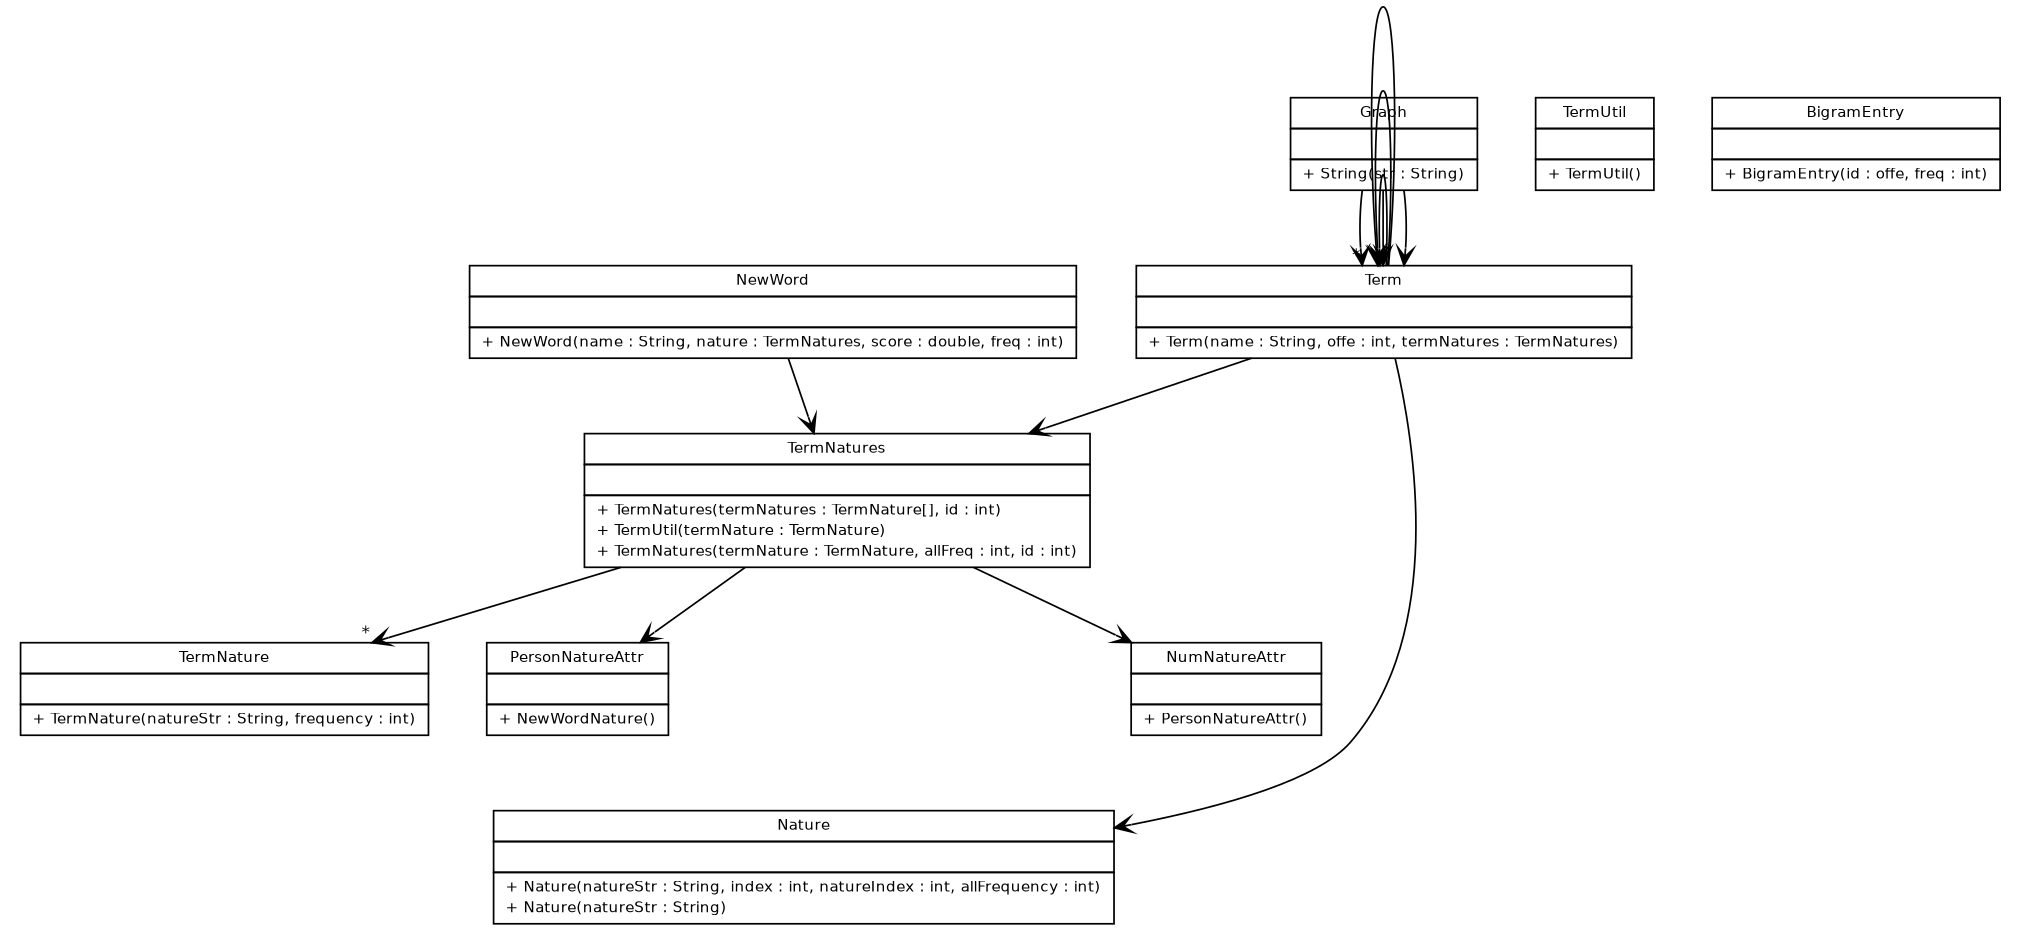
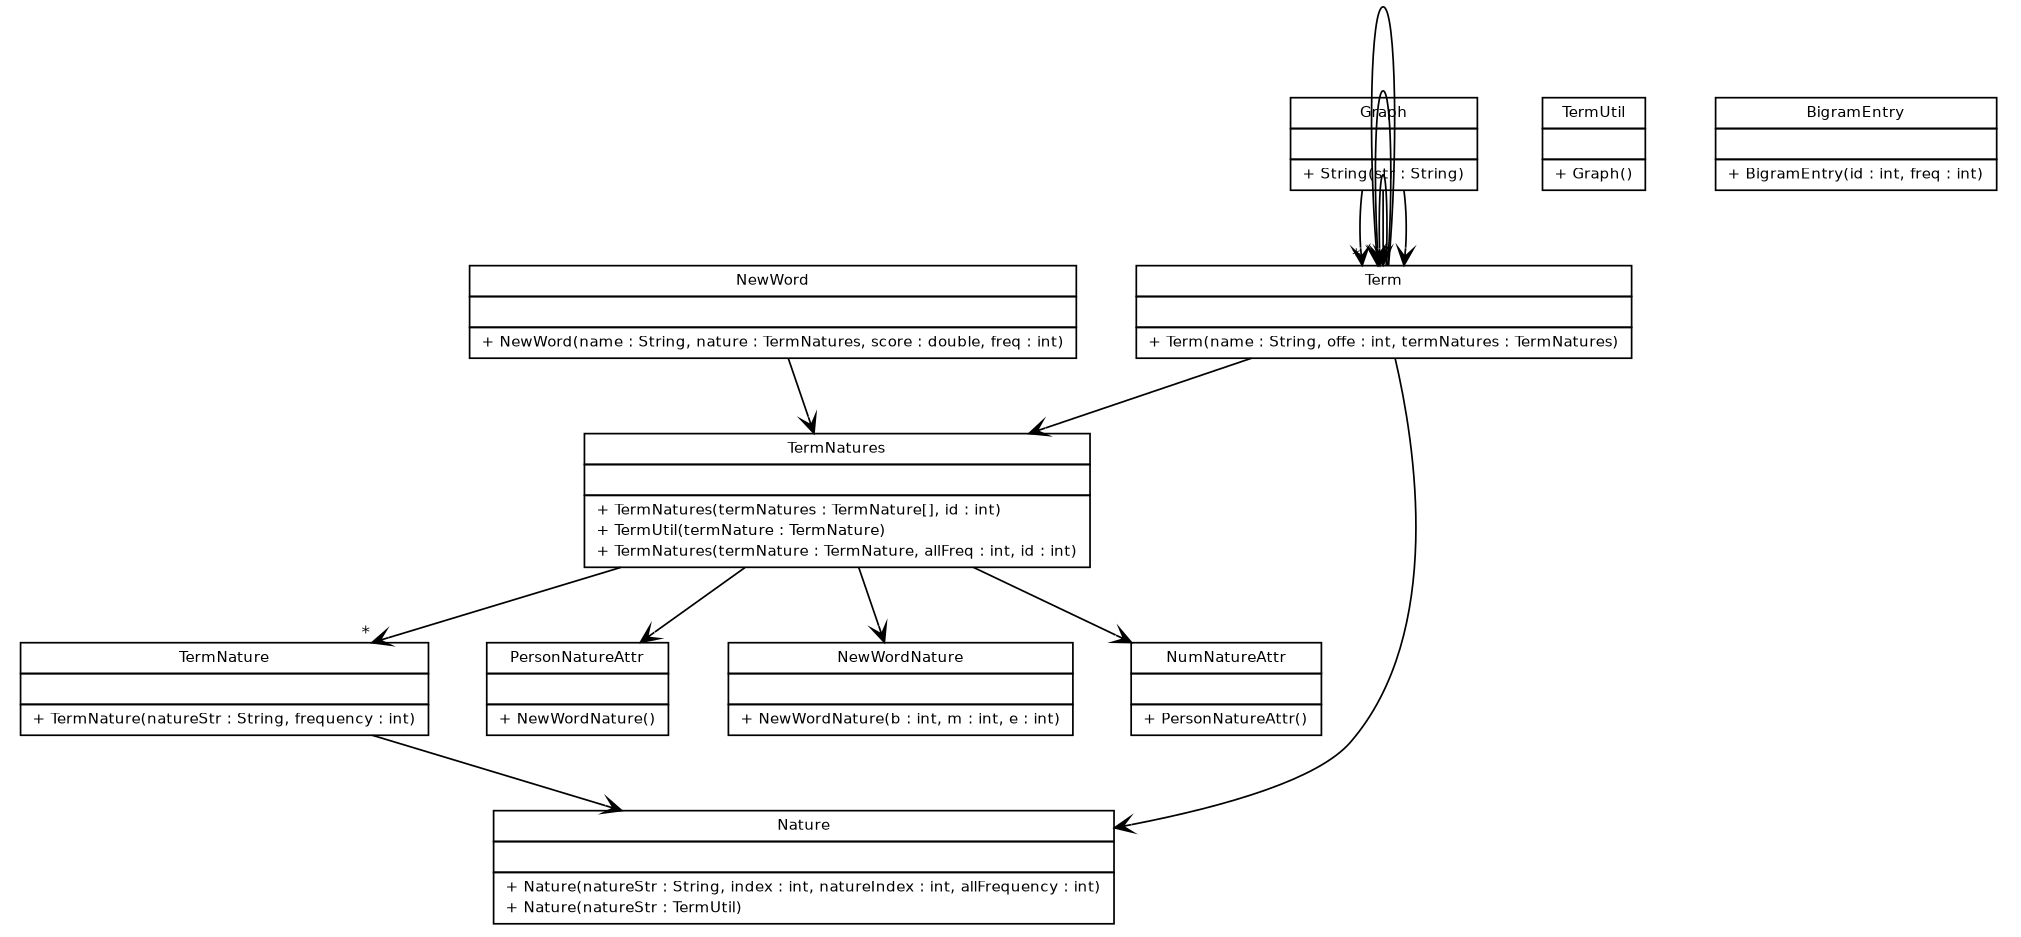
(1595, 174) -> (1594, 174)
(1856, 174) -> (1856, 174)
none -> (900, 689)
none -> (489, 770)
(617, 908) -> (625, 908)
